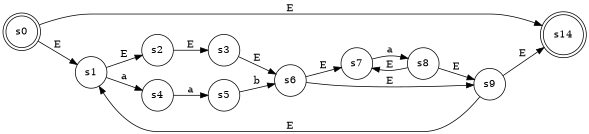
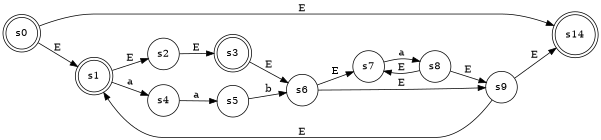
(224, 50) -> (233, 53)
(91, 72) -> (94, 76)
